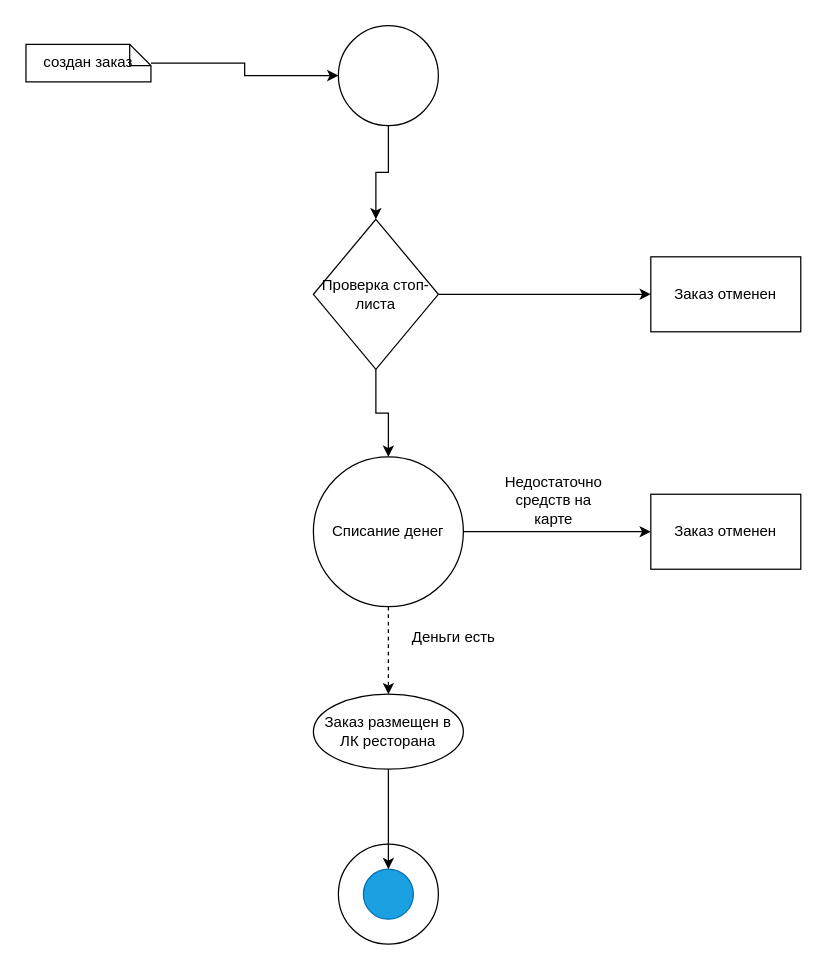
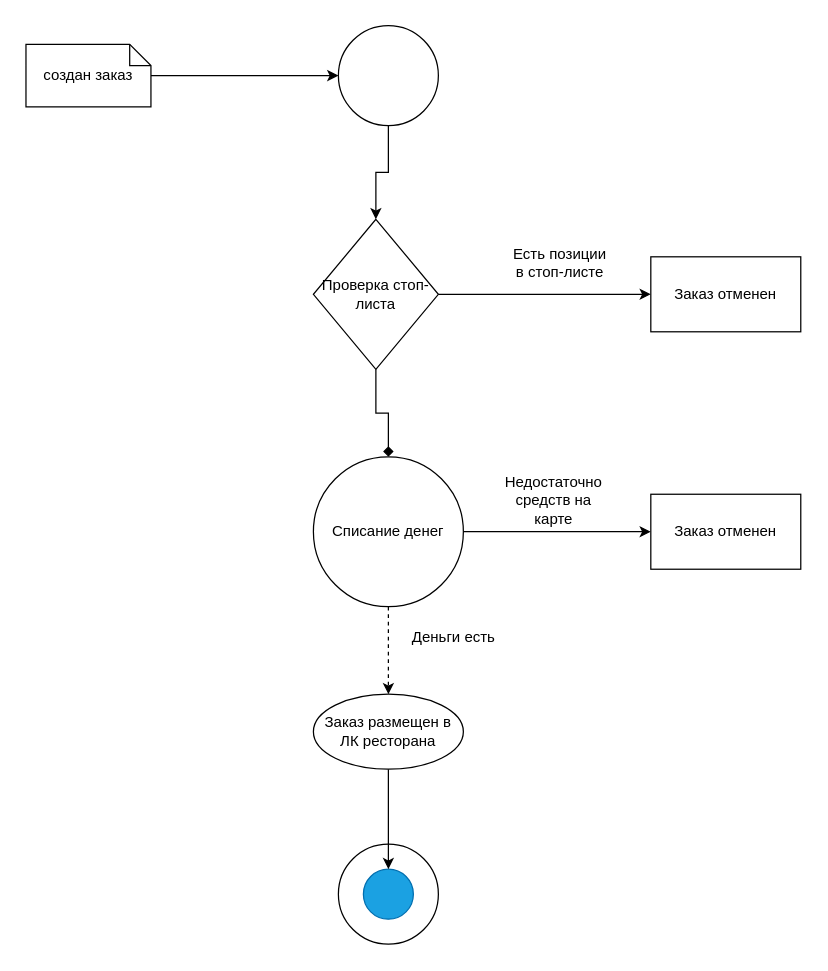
(88, 63) -> (88, 76)
none -> (560, 263)
(388, 447) -> (388, 446)
